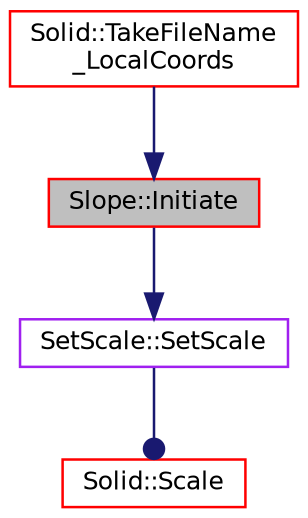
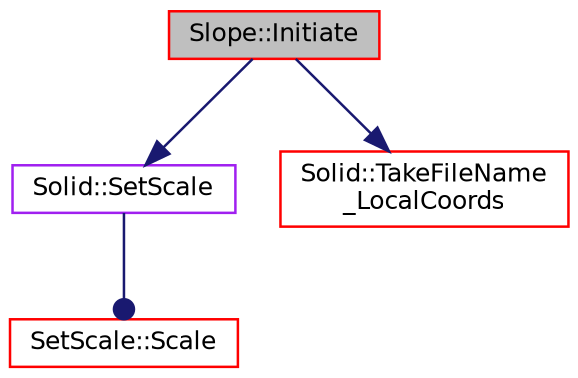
(154, 120) -> (333, 96)
(154, 343) -> (124, 189)
(154, 483) -> (124, 343)
